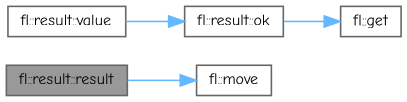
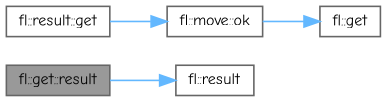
(67, 21) -> (58, 21)
(234, 21) -> (215, 21)
(67, 80) -> (58, 80)
(234, 80) -> (215, 80)
